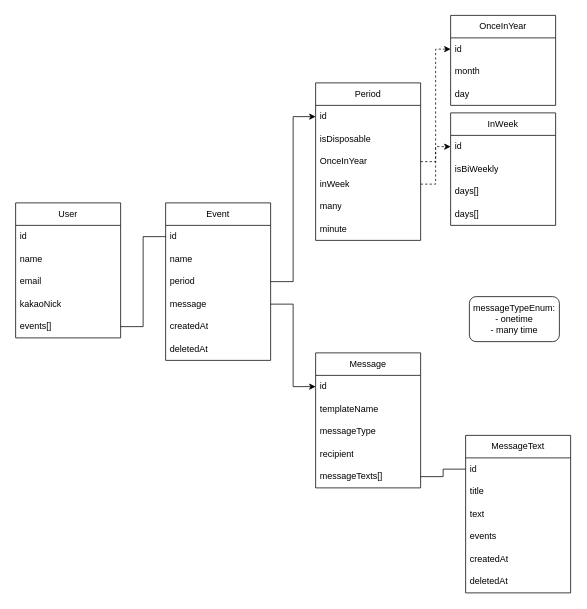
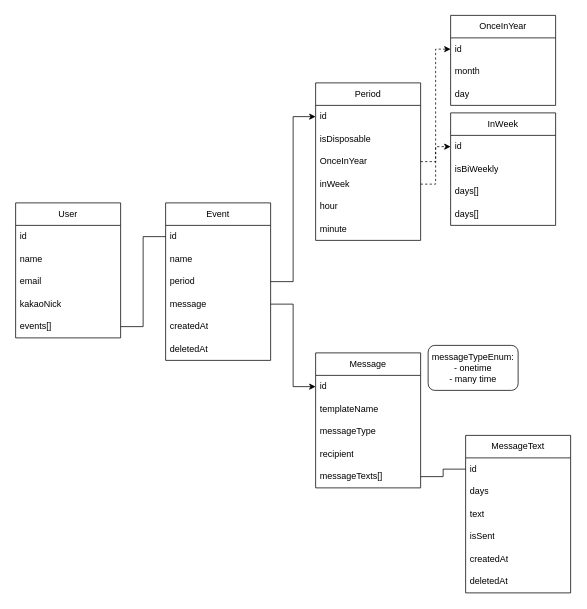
(330, 207) -> (330, 207)
(514, 319) -> (473, 368)
(480, 492) -> (480, 492)
(485, 537) -> (484, 537)
